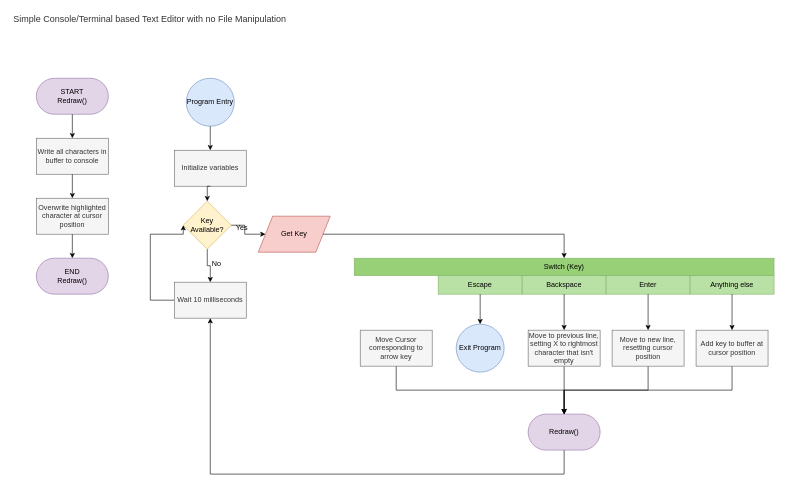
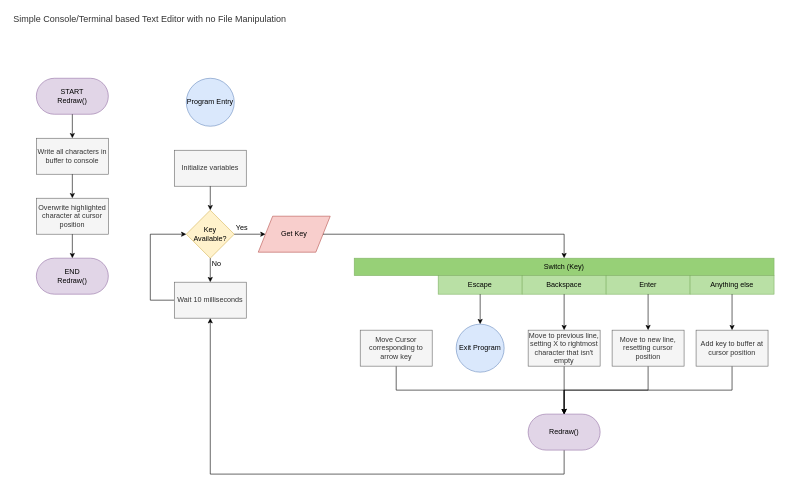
(210, 144) -> none
(207, 225) -> (210, 234)
